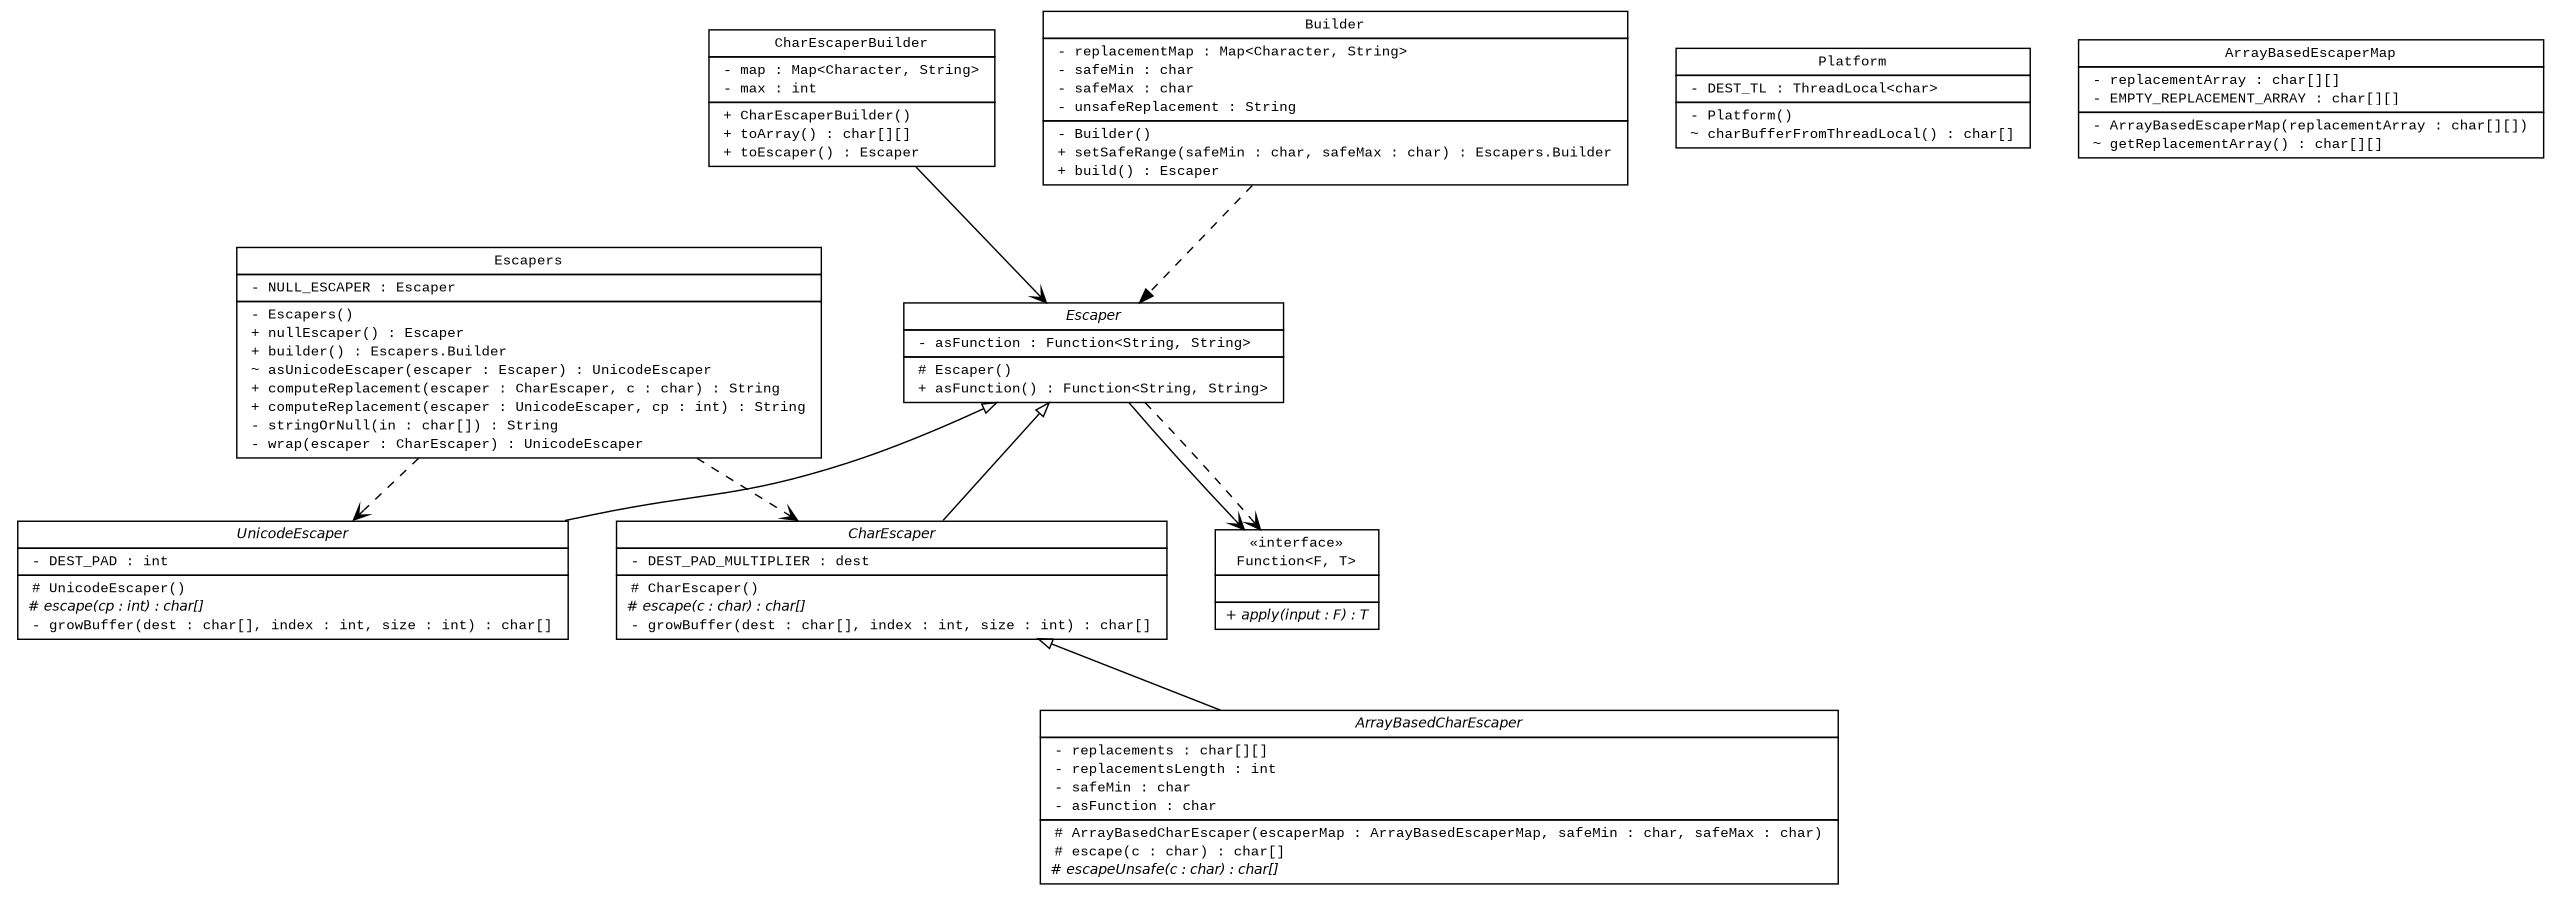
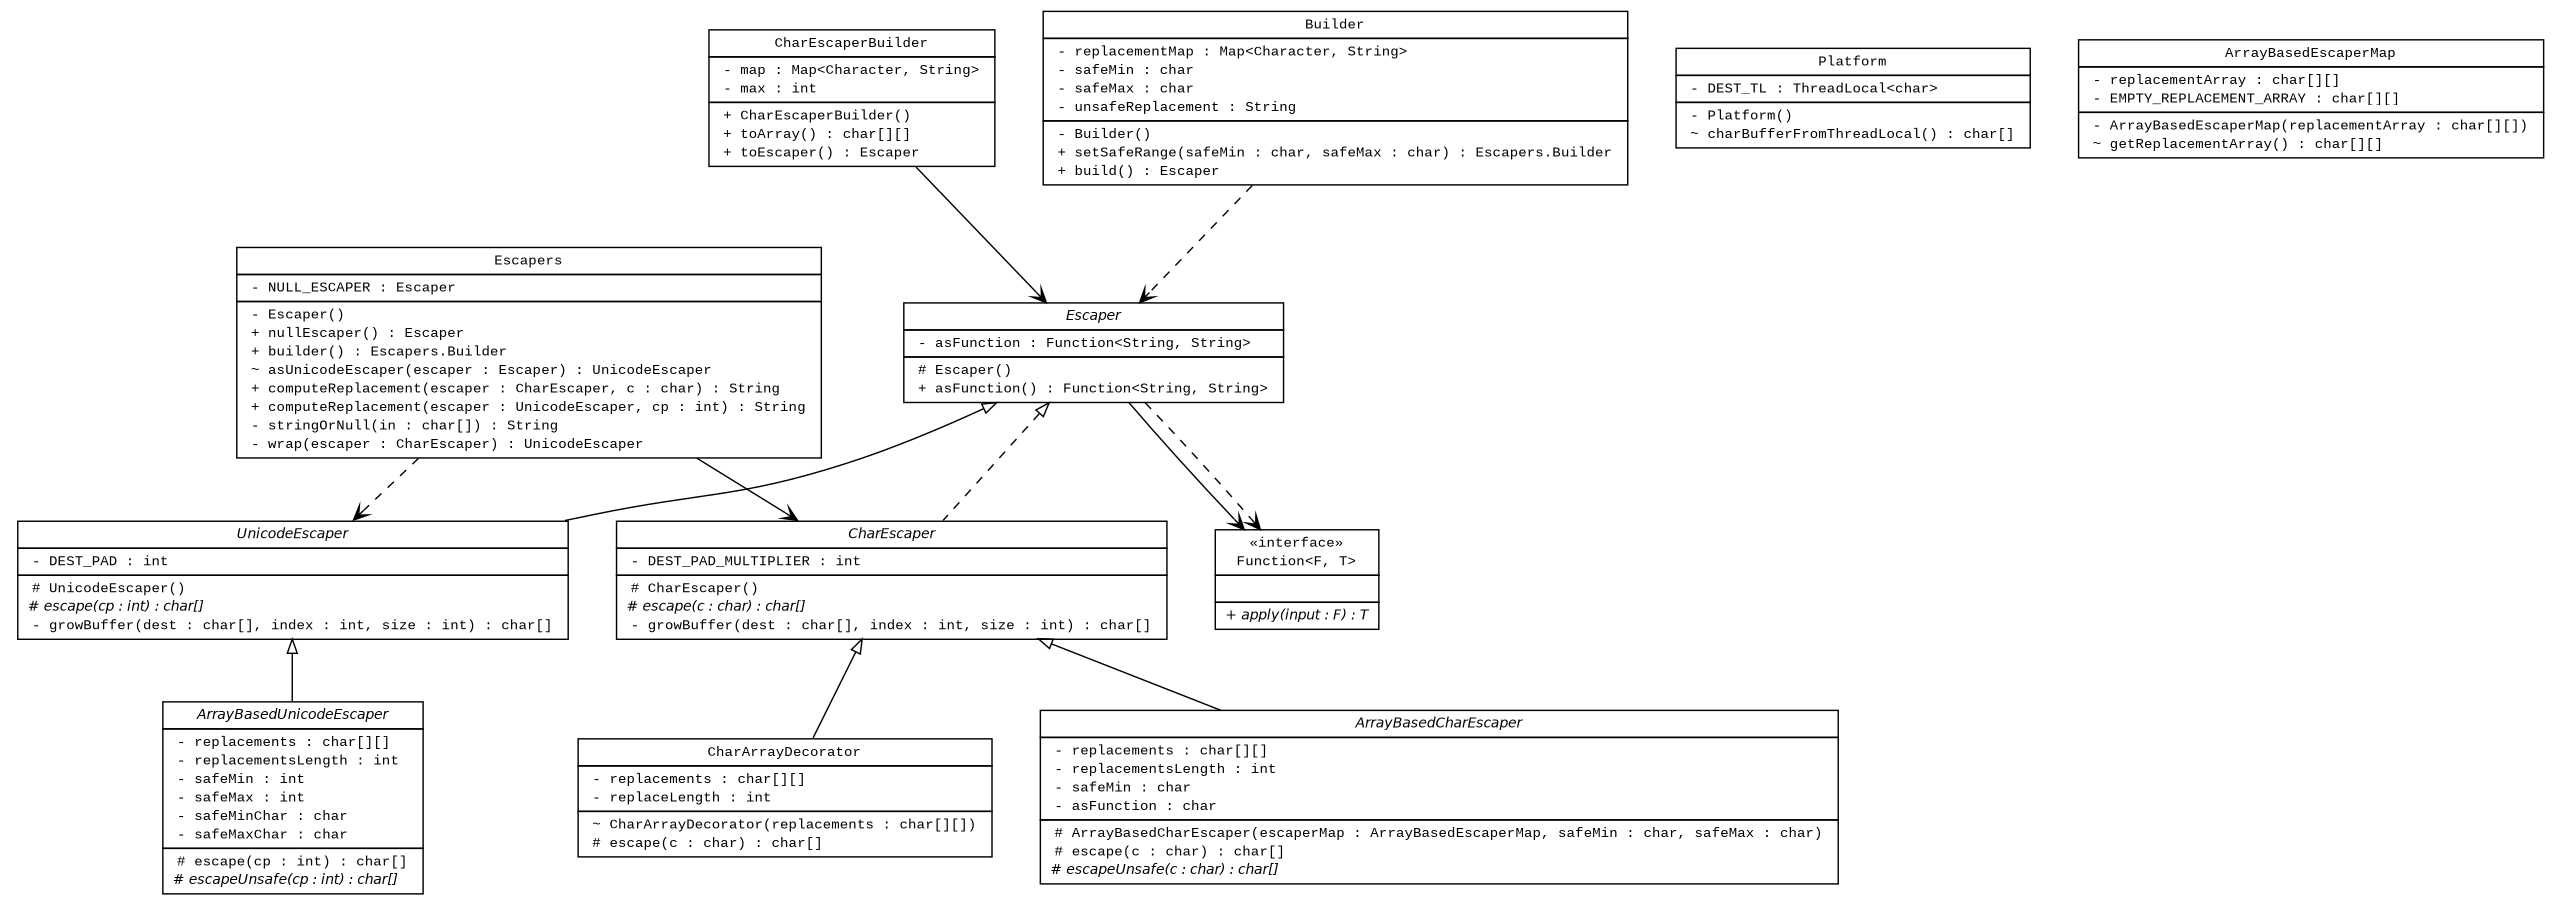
(1201, 239) -> (1201, 239)
(303, 314) -> (299, 314)
(991, 467) -> (991, 467)
(735, 481) -> (735, 481)
(751, 561) -> (747, 561)
none -> (292, 797)
none -> (784, 797)
